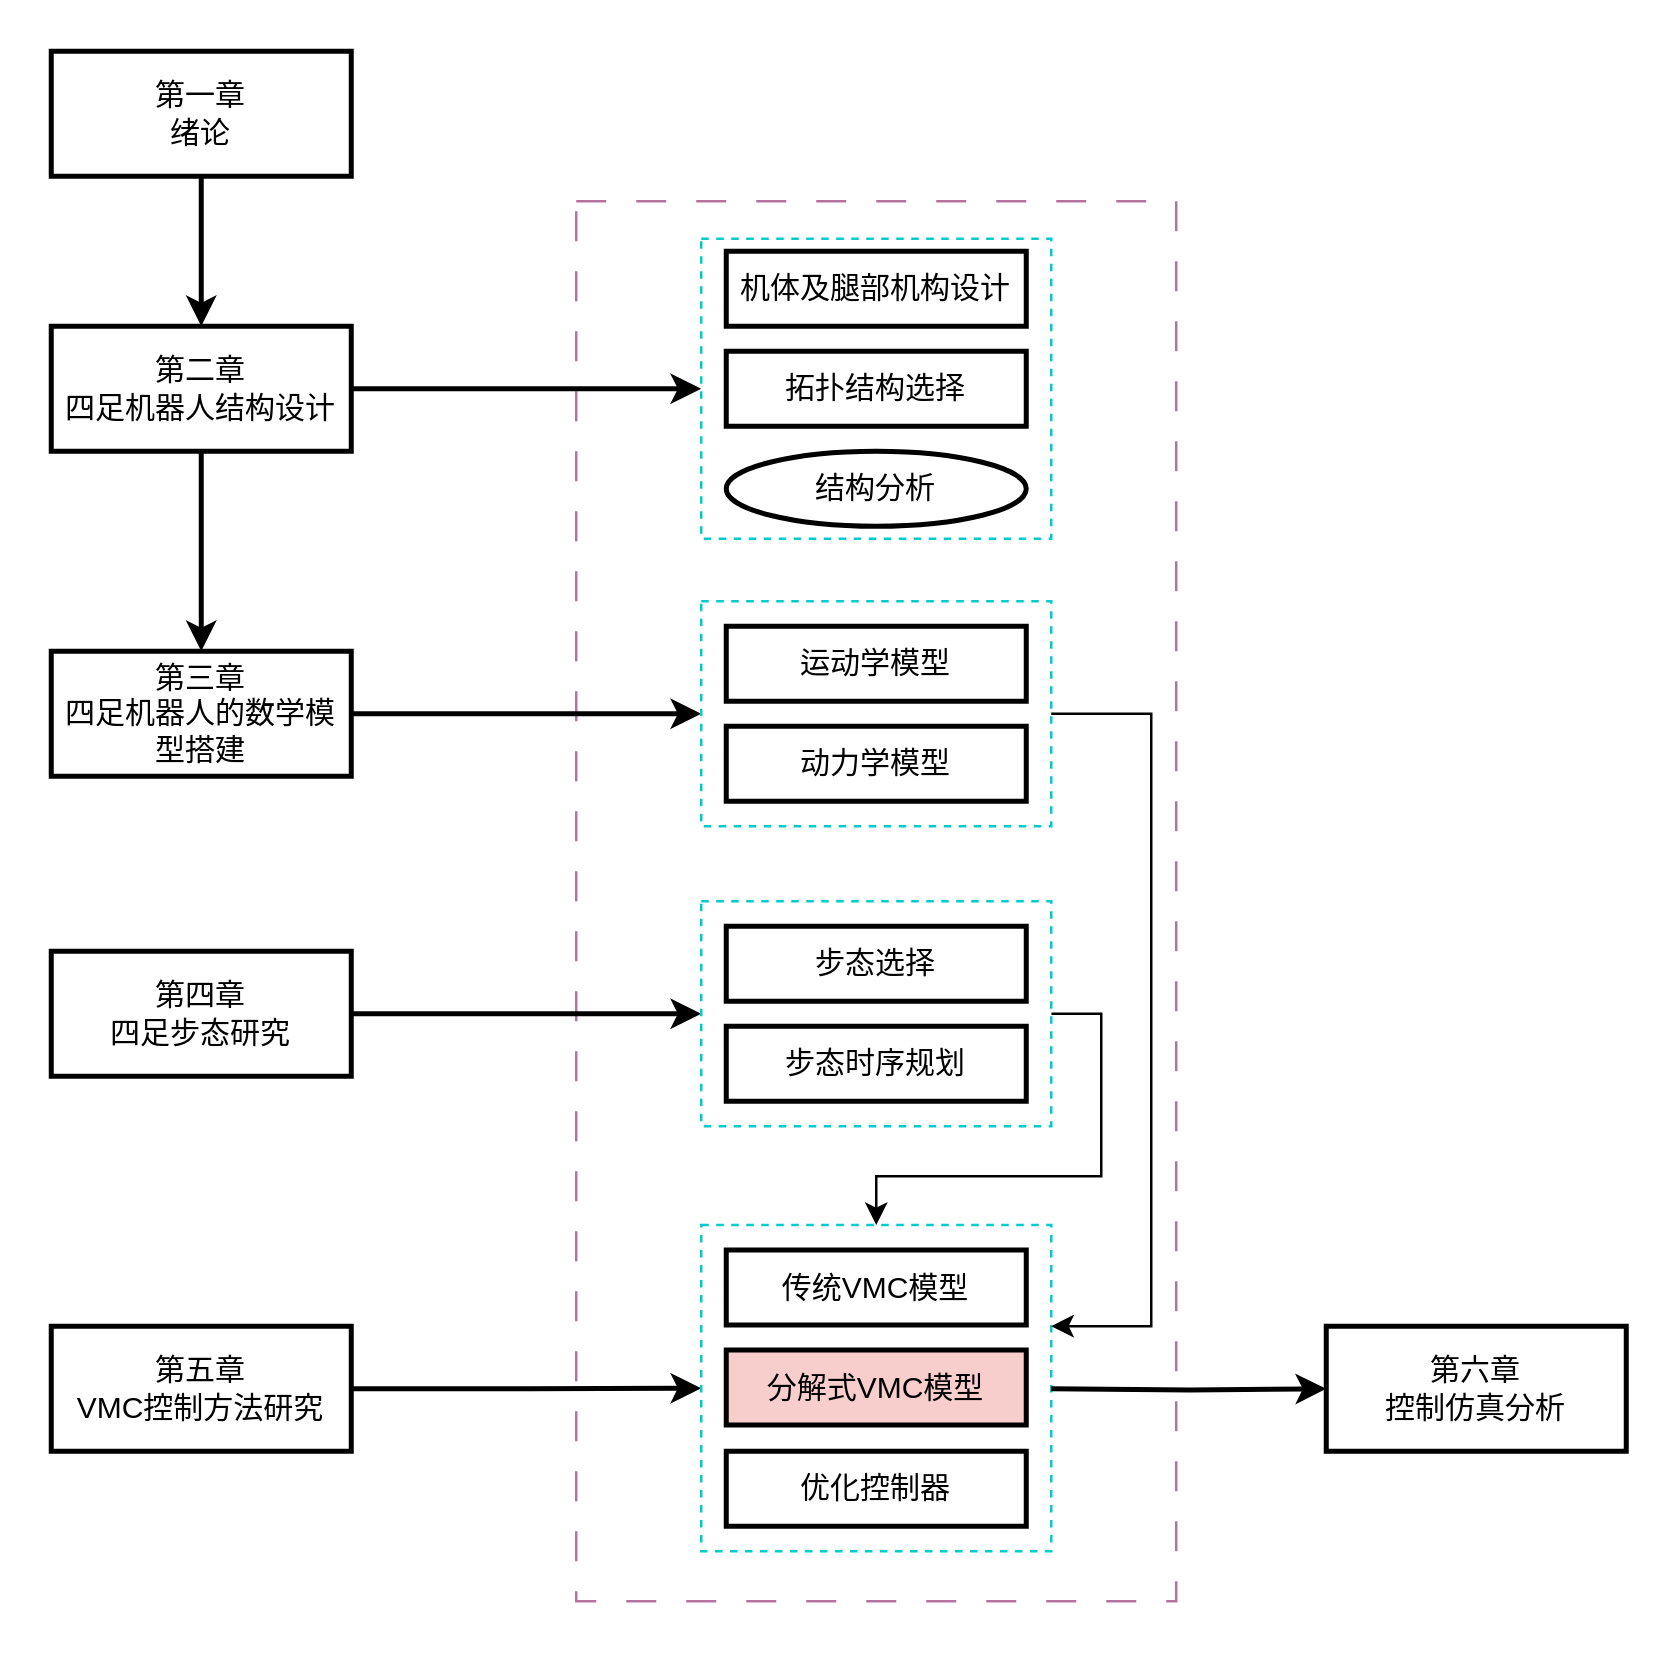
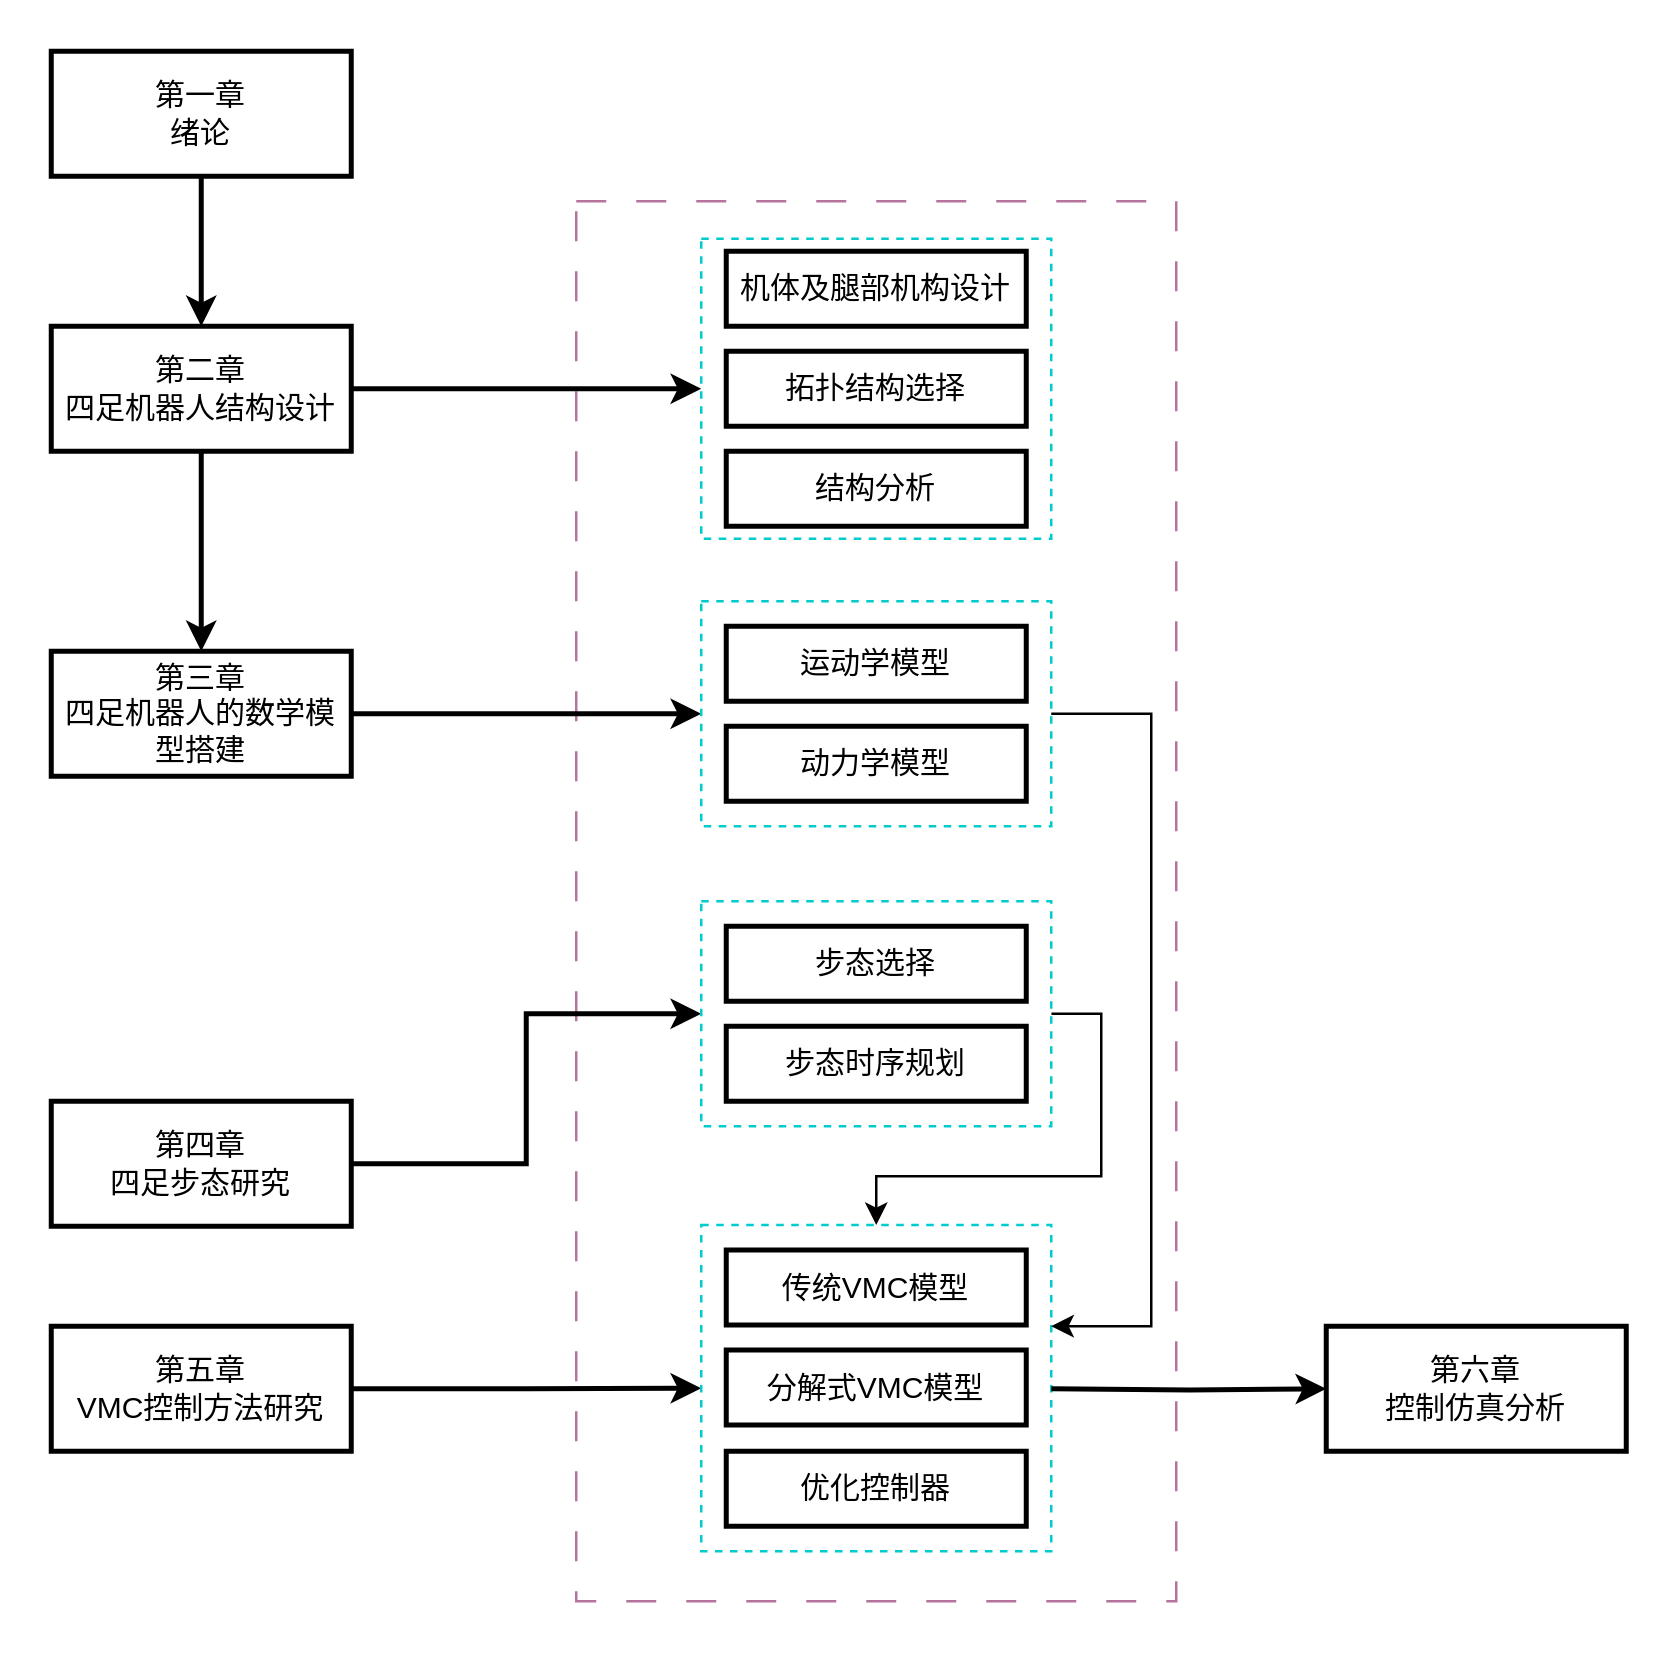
(876, 489) -> (876, 489)
(201, 1014) -> (201, 1164)
(876, 1388) -> (876, 1388)
